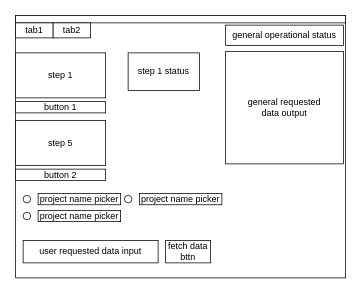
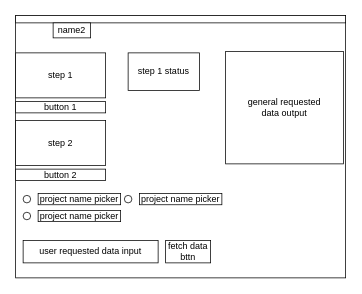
(34, 30) -> none
(72, 30) -> (72, 30)
(284, 35) -> none
(60, 143) -> (60, 143)
